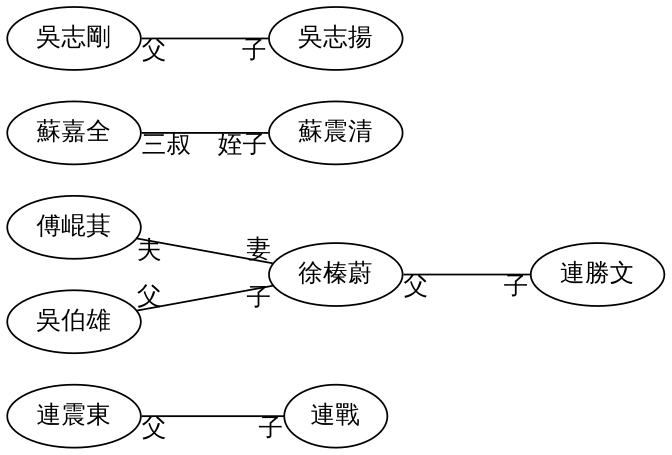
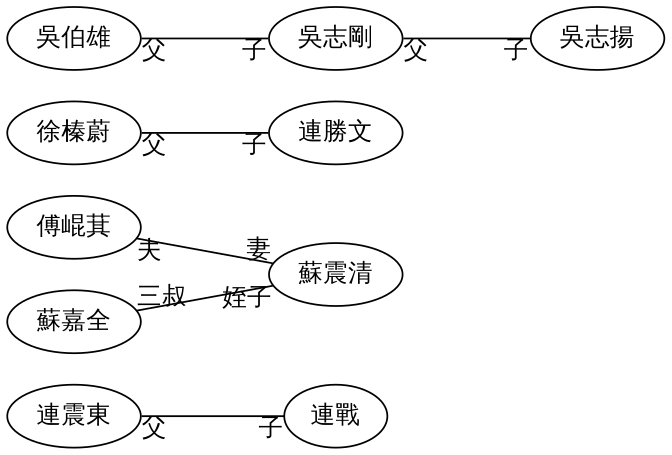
(205, 251) -> (205, 251)
(205, 298) -> (205, 38)
